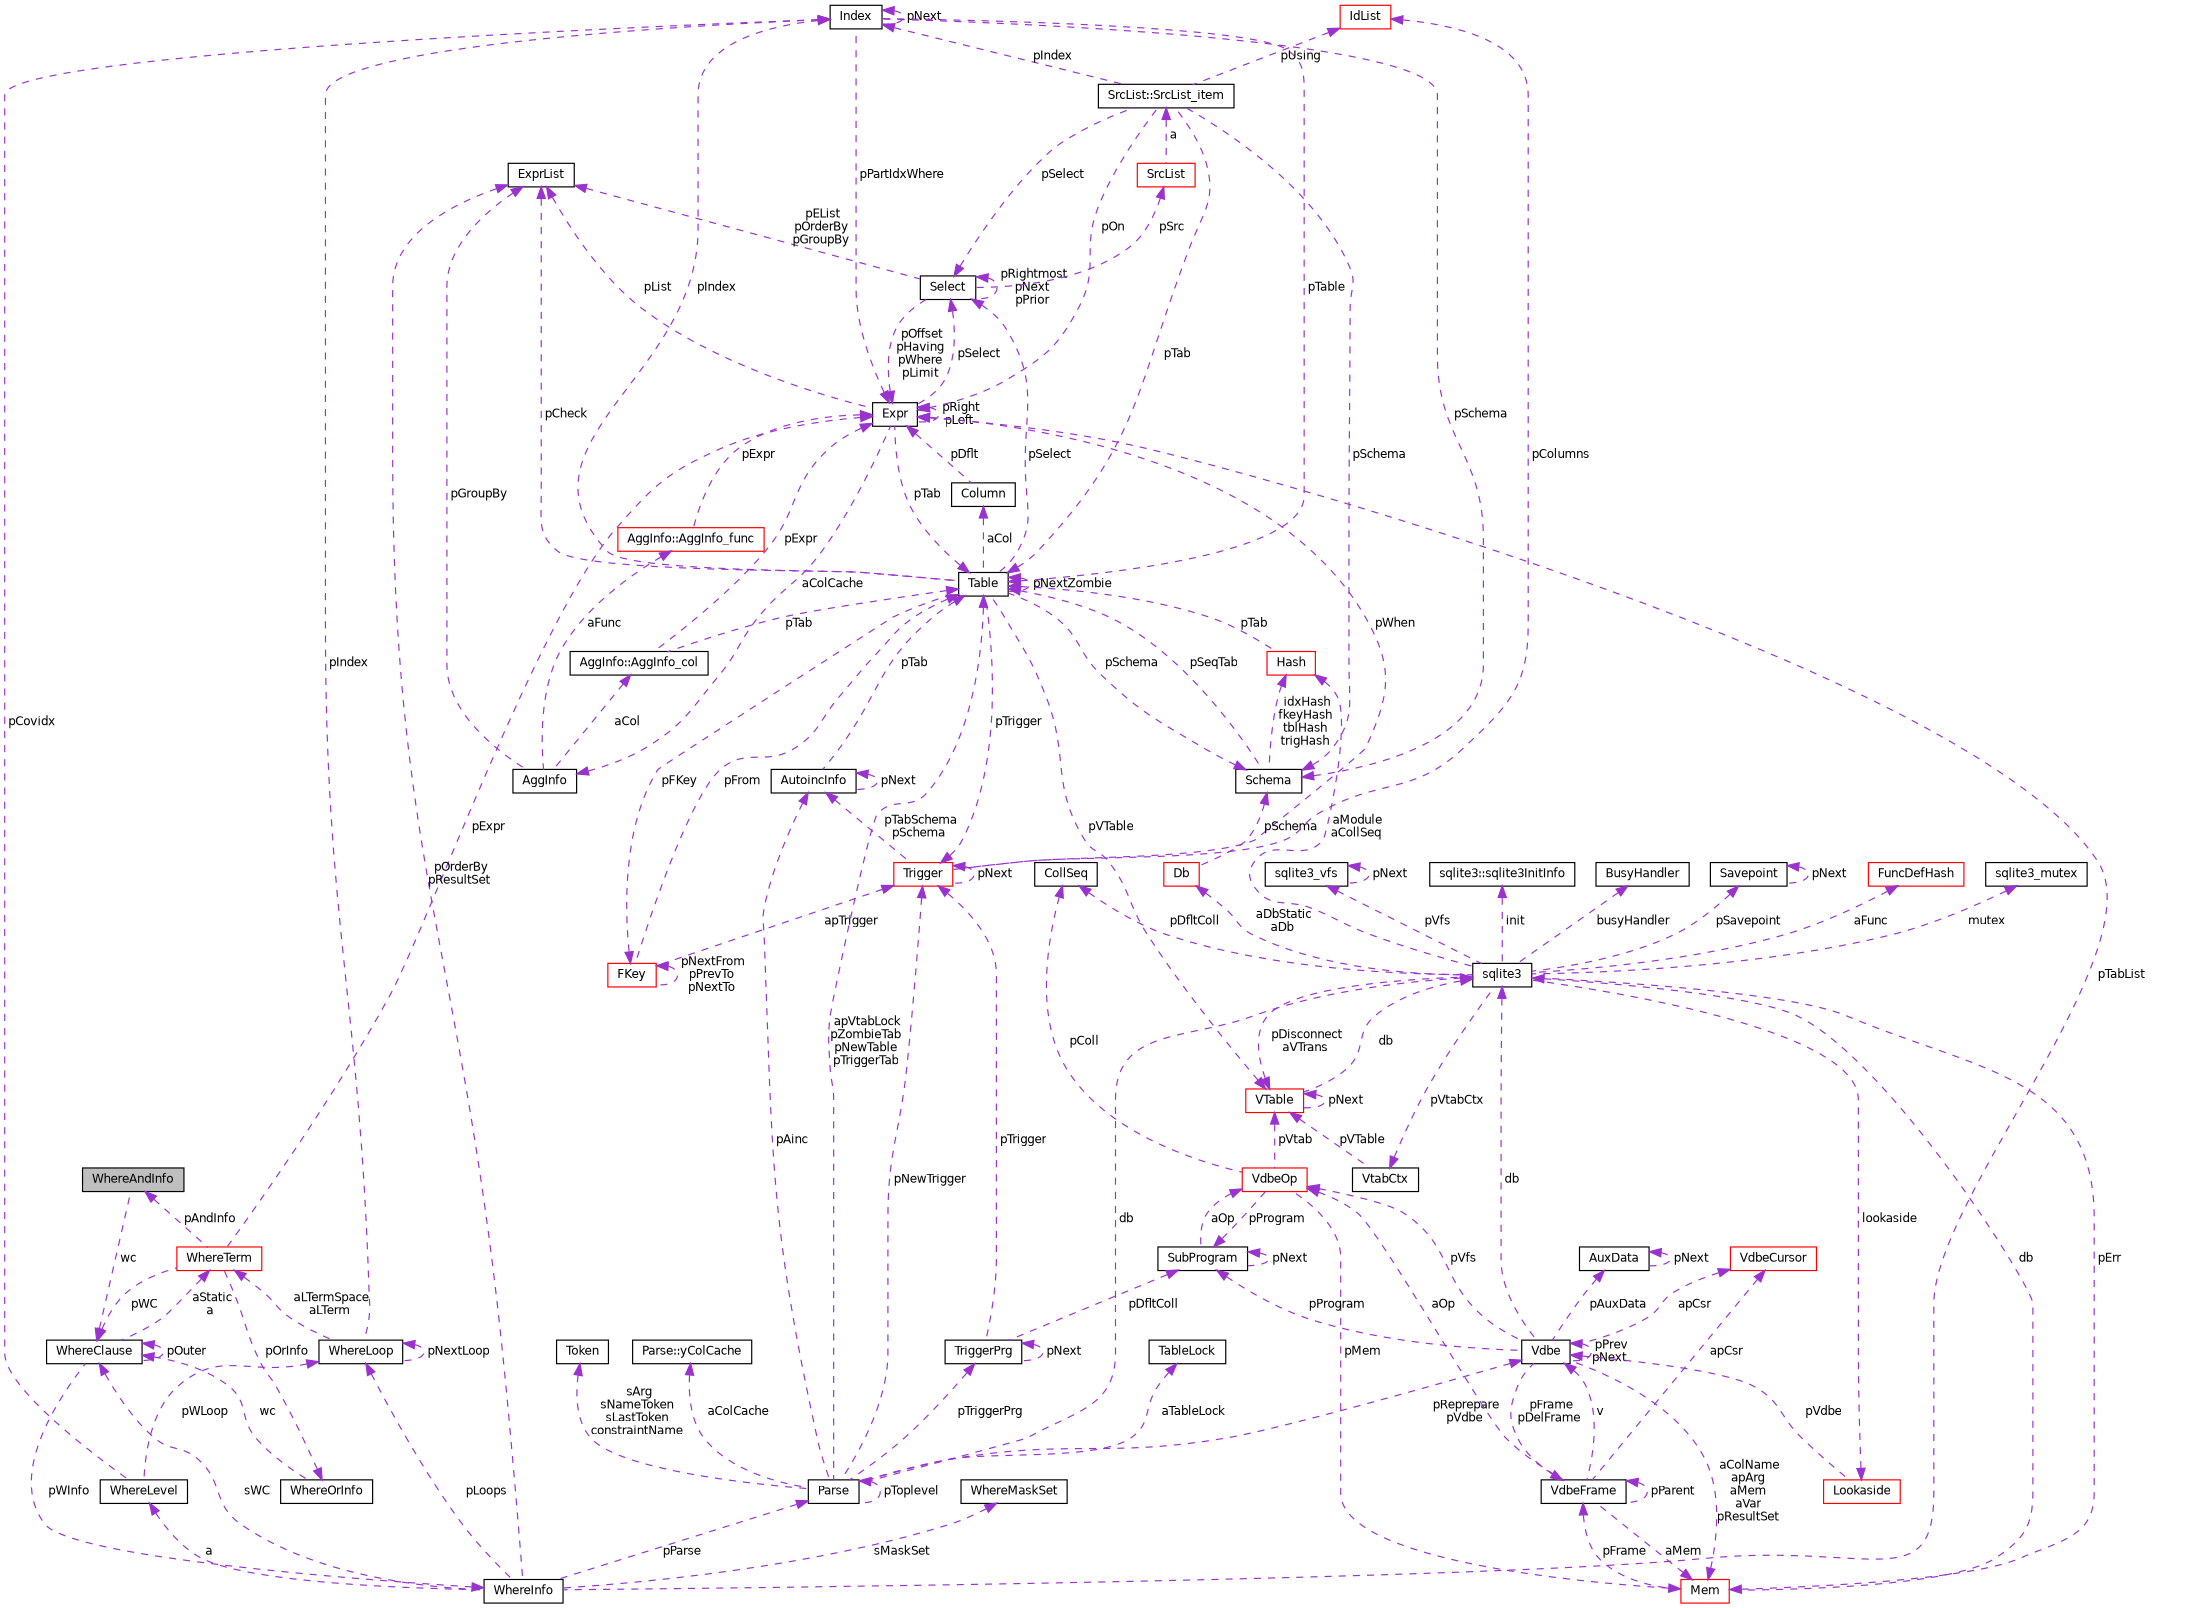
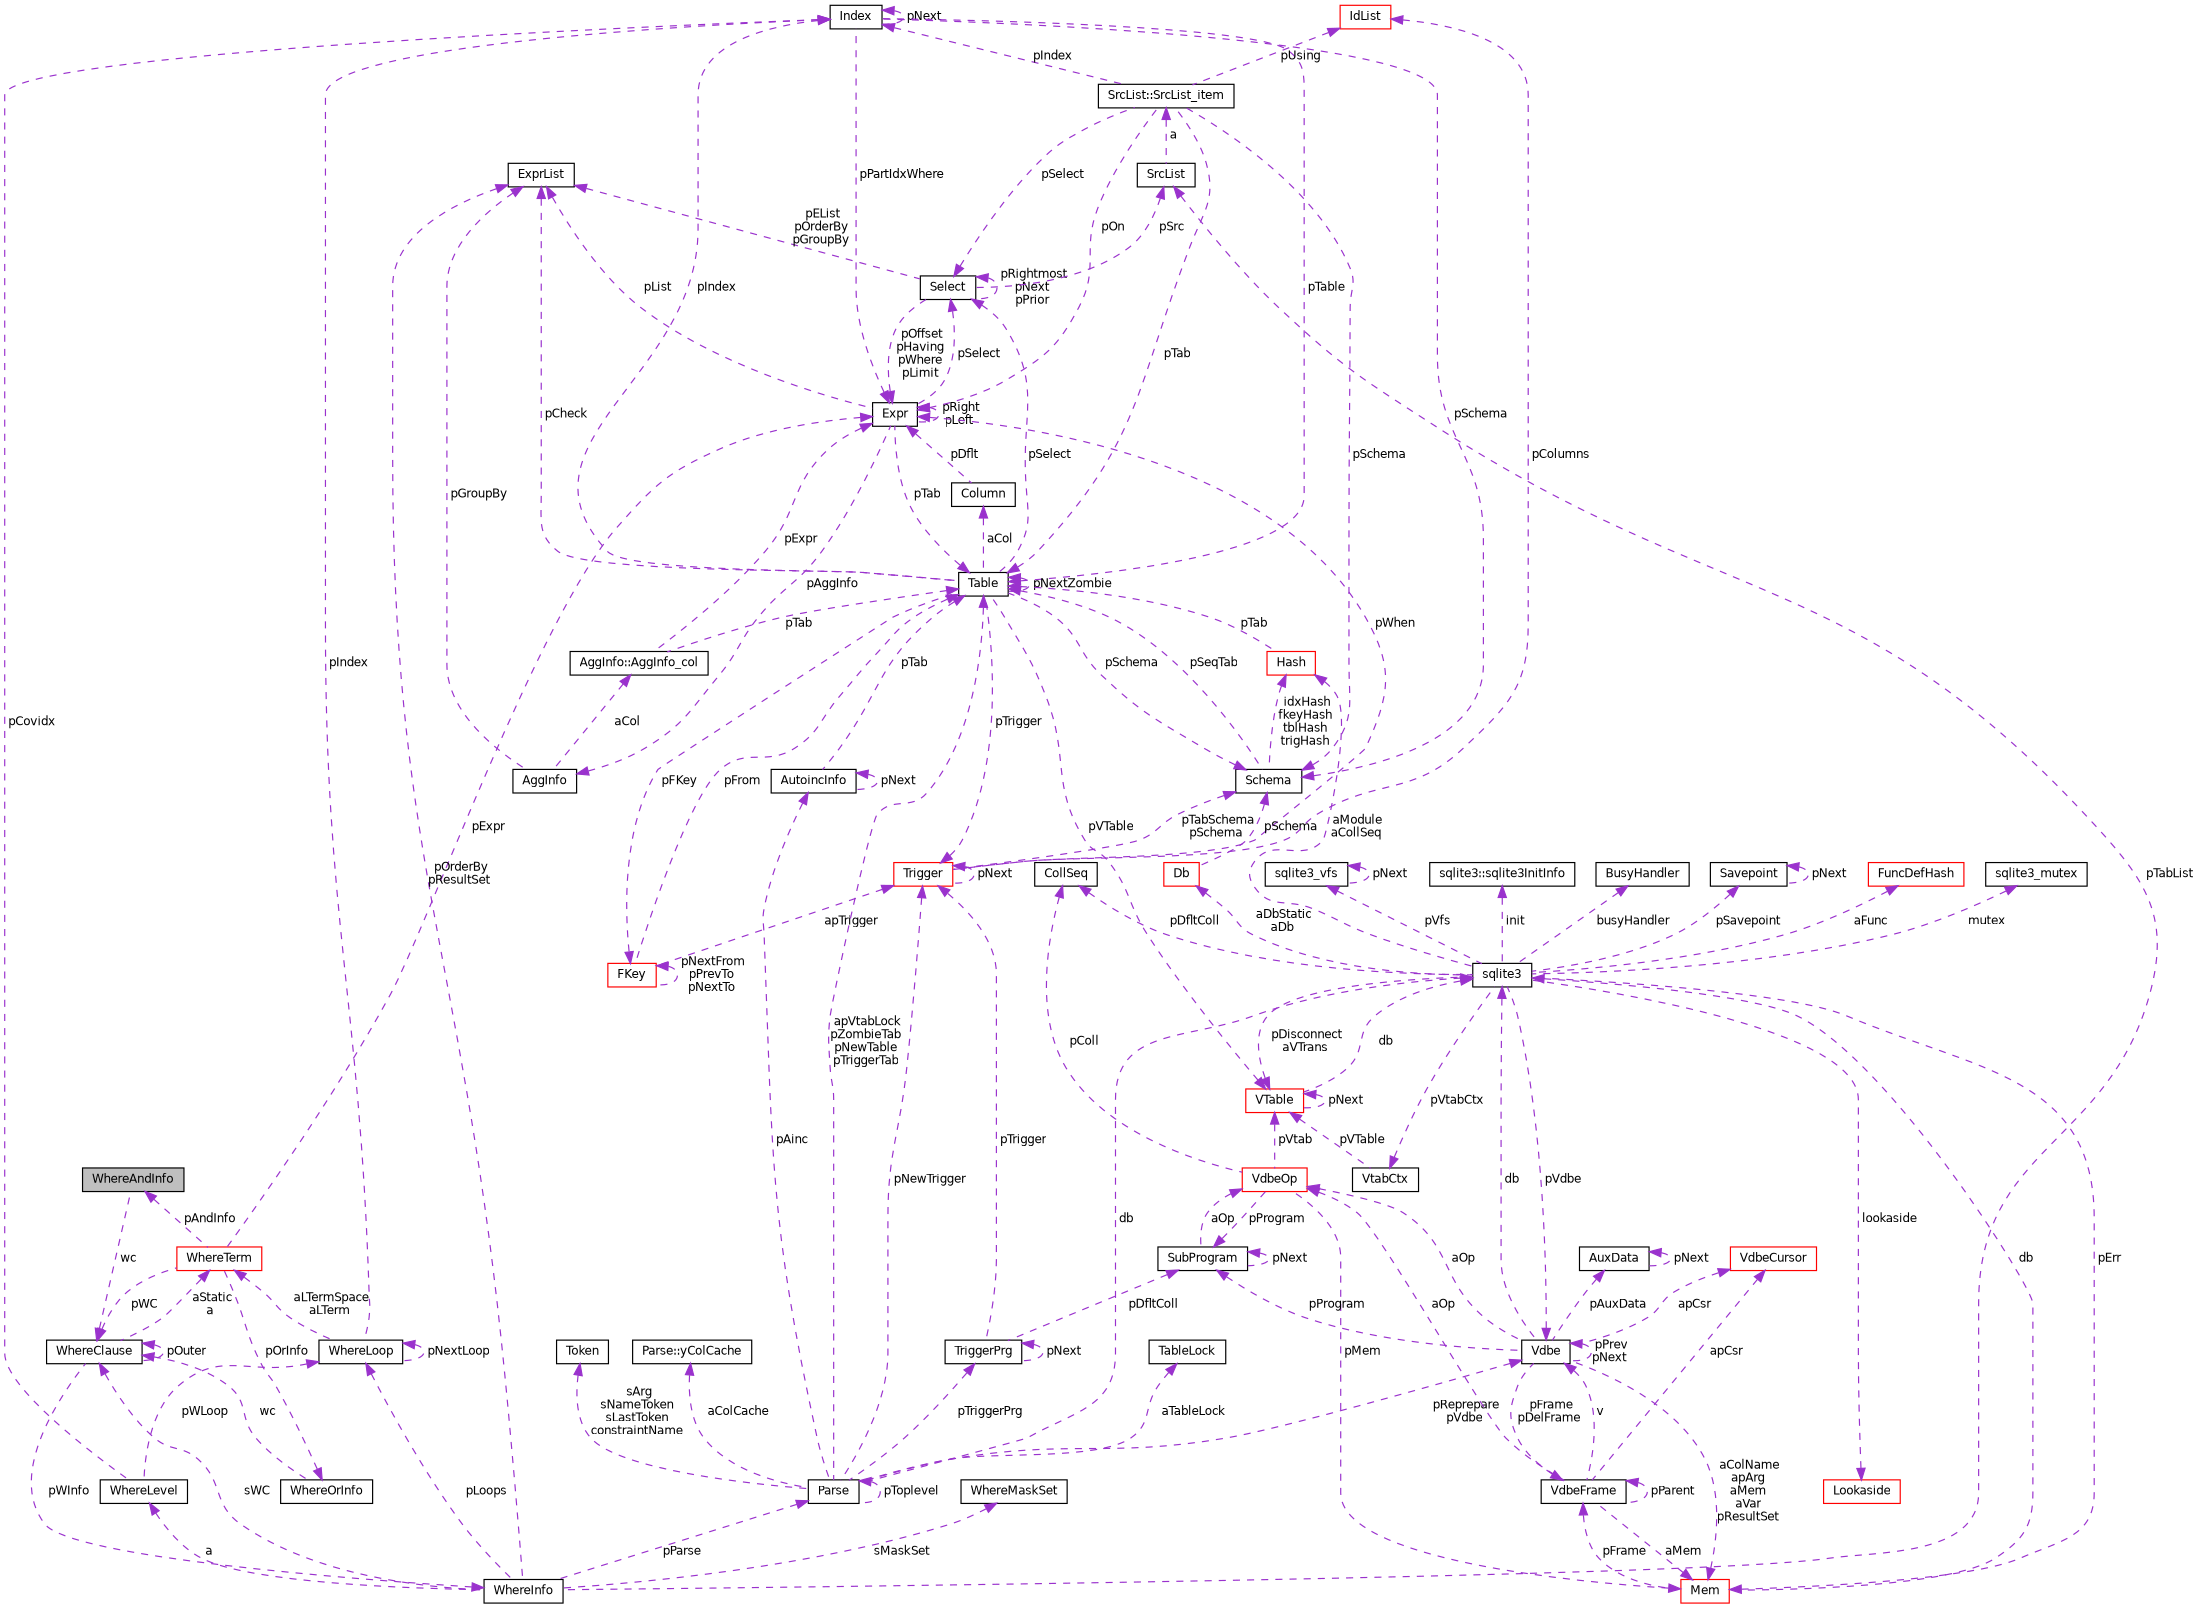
(1166, 175) -> (1166, 175)
(691, 539) -> none
(831, 584) -> (831, 584)
(879, 836) -> (1108, 847)
(1953, 1235) -> (1981, 1284)
(1462, 1259) -> (1462, 1259)
(1735, 1379) -> (1539, 1156)
